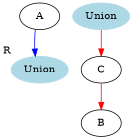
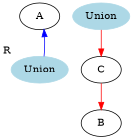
(35, 39) -> (45, 47)
